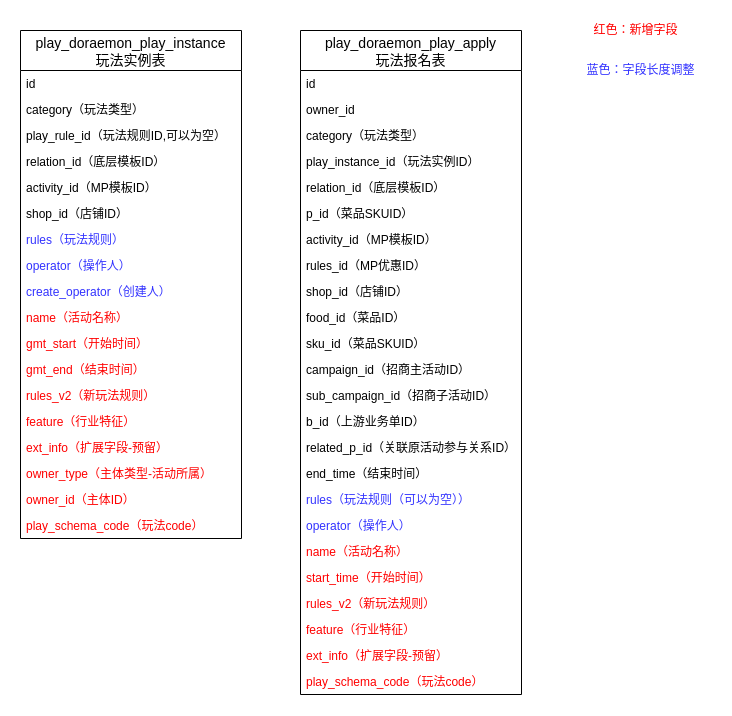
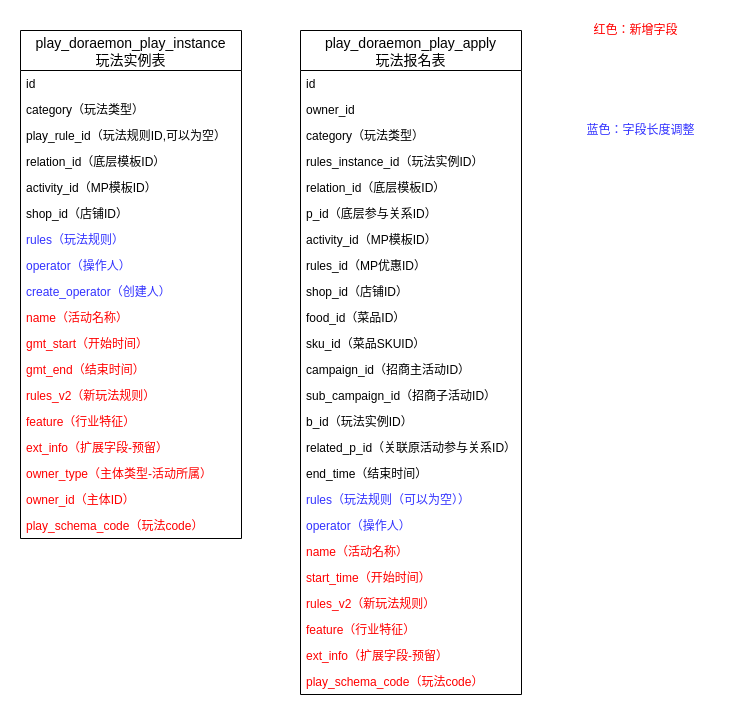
(641, 71) -> (641, 131)
(398, 162) -> (401, 162)
(359, 214) -> (373, 214)
(367, 422) -> (361, 422)
